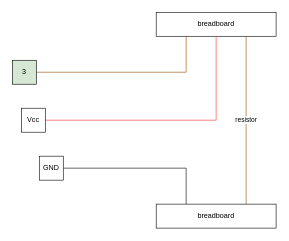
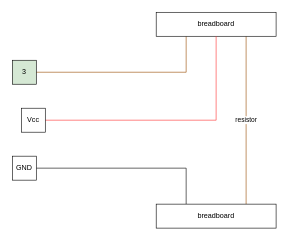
(51, 168) -> (24, 168)
